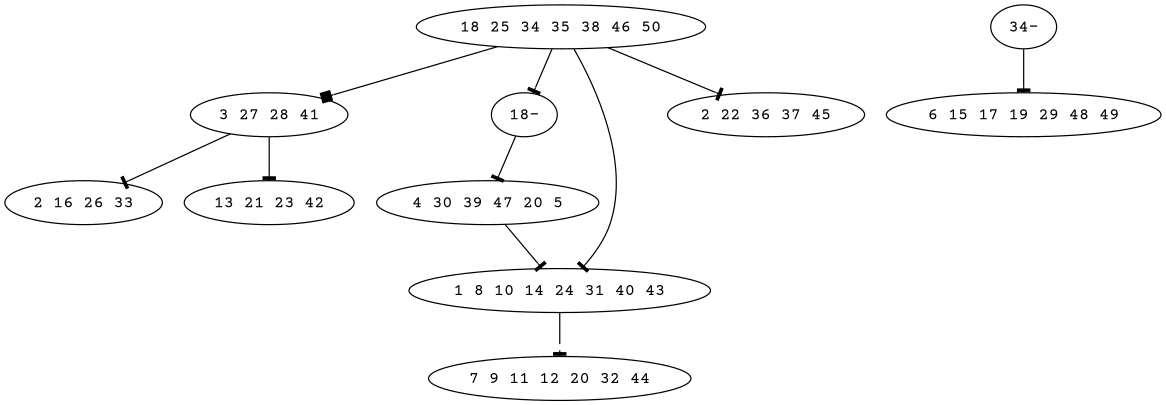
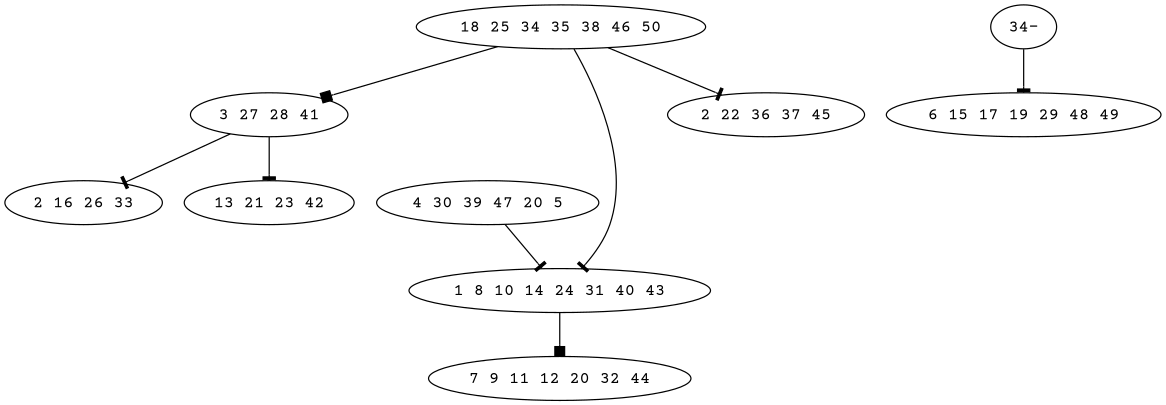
(524, 115) -> none
(560, 329) -> (560, 329)
